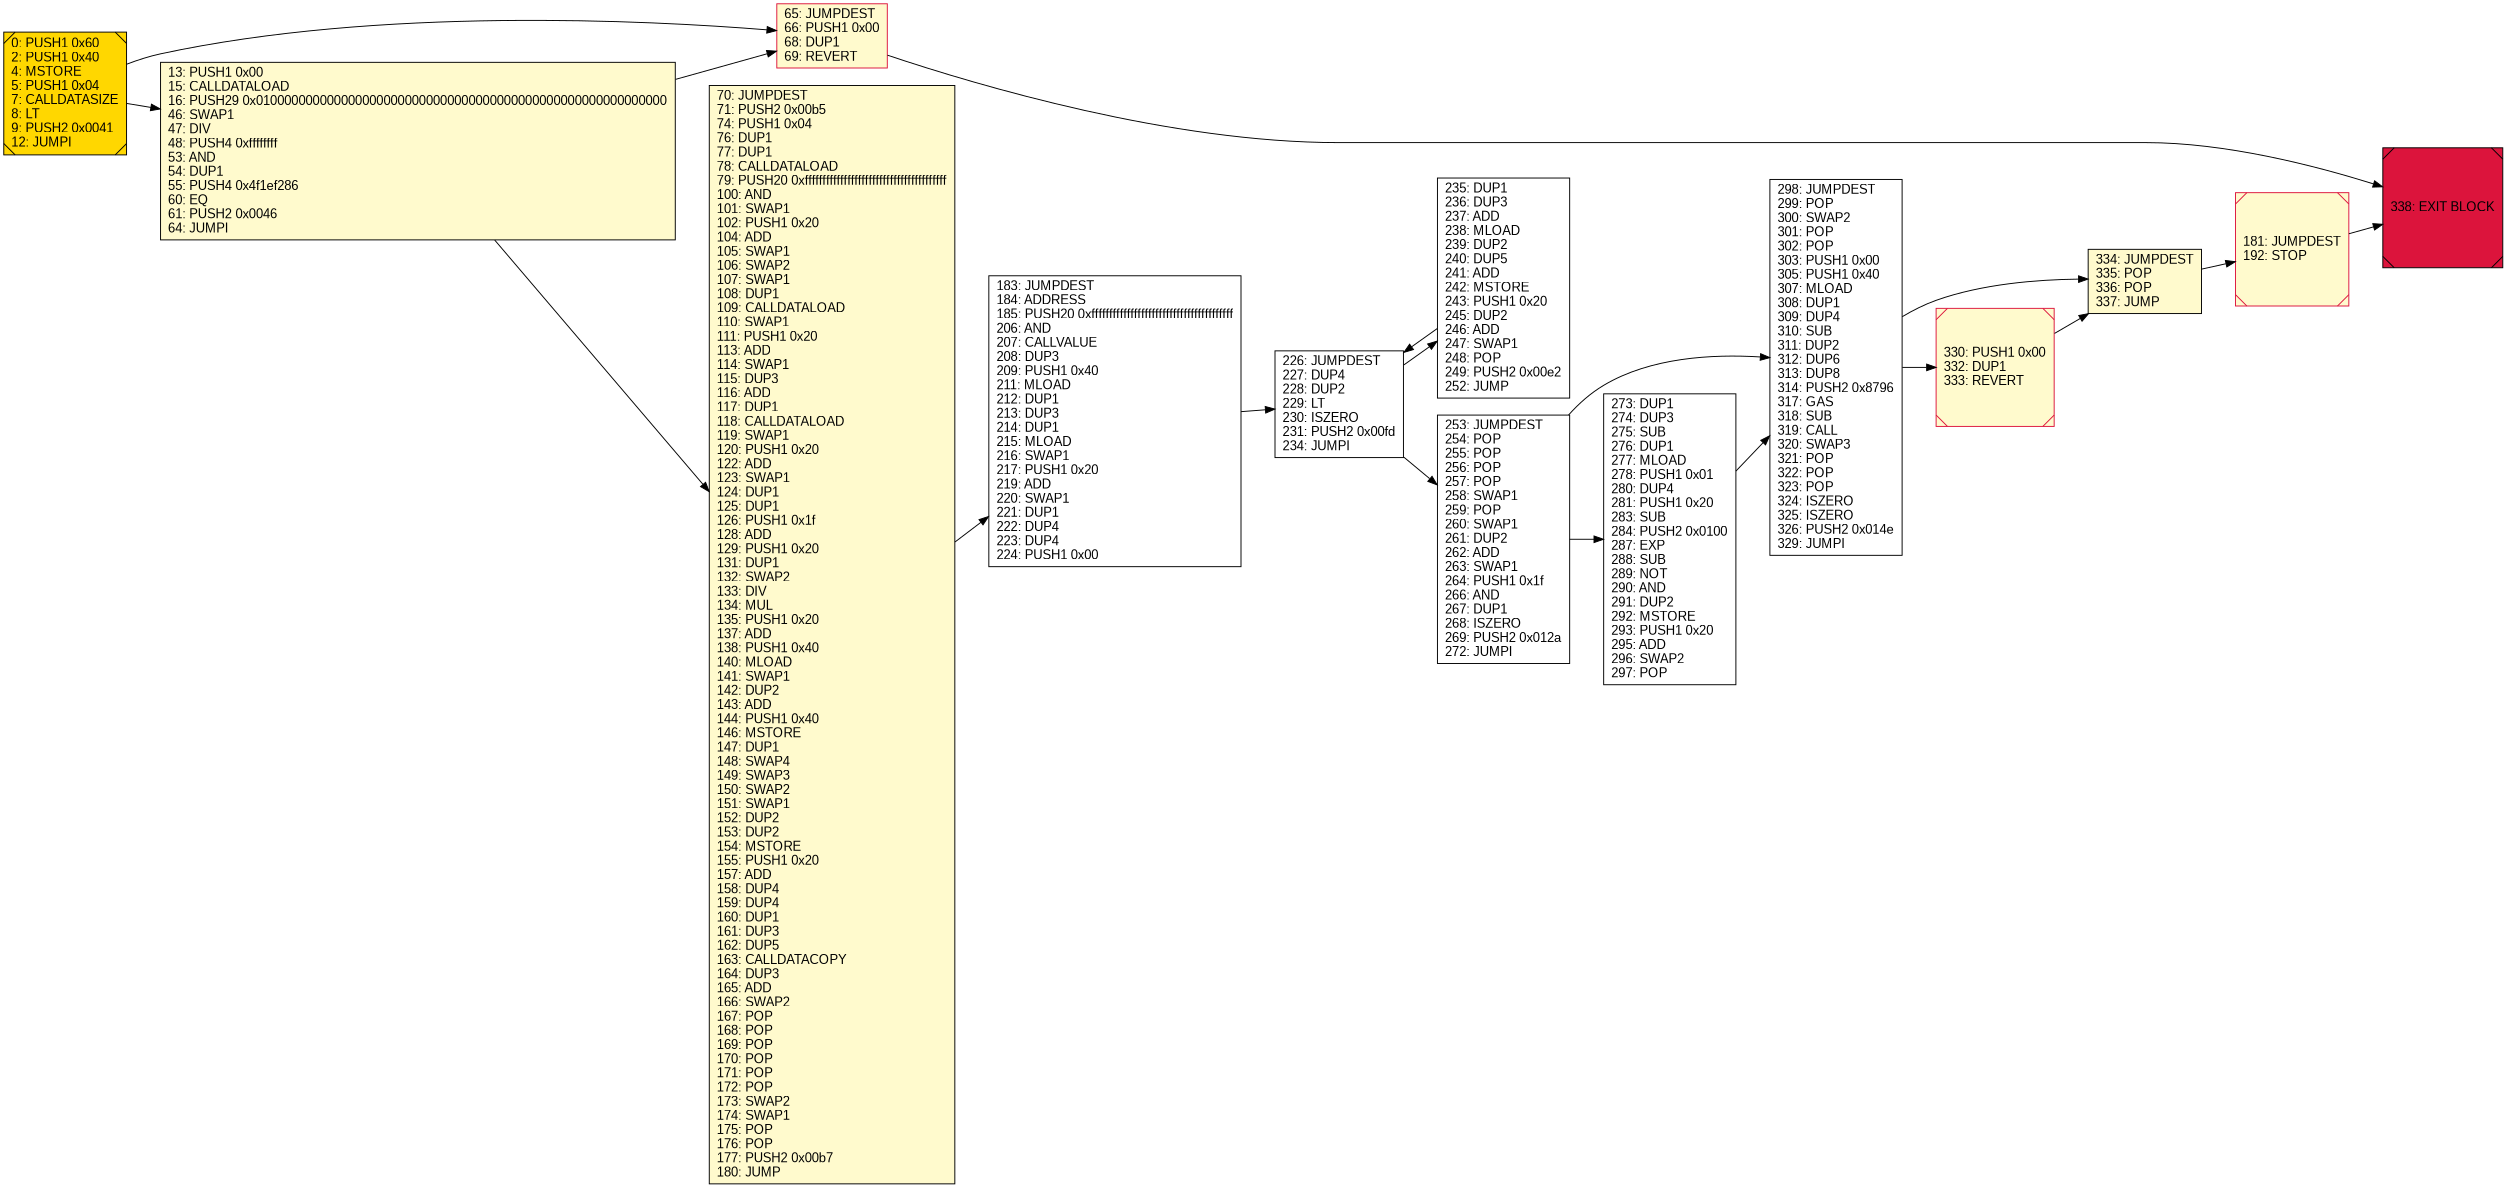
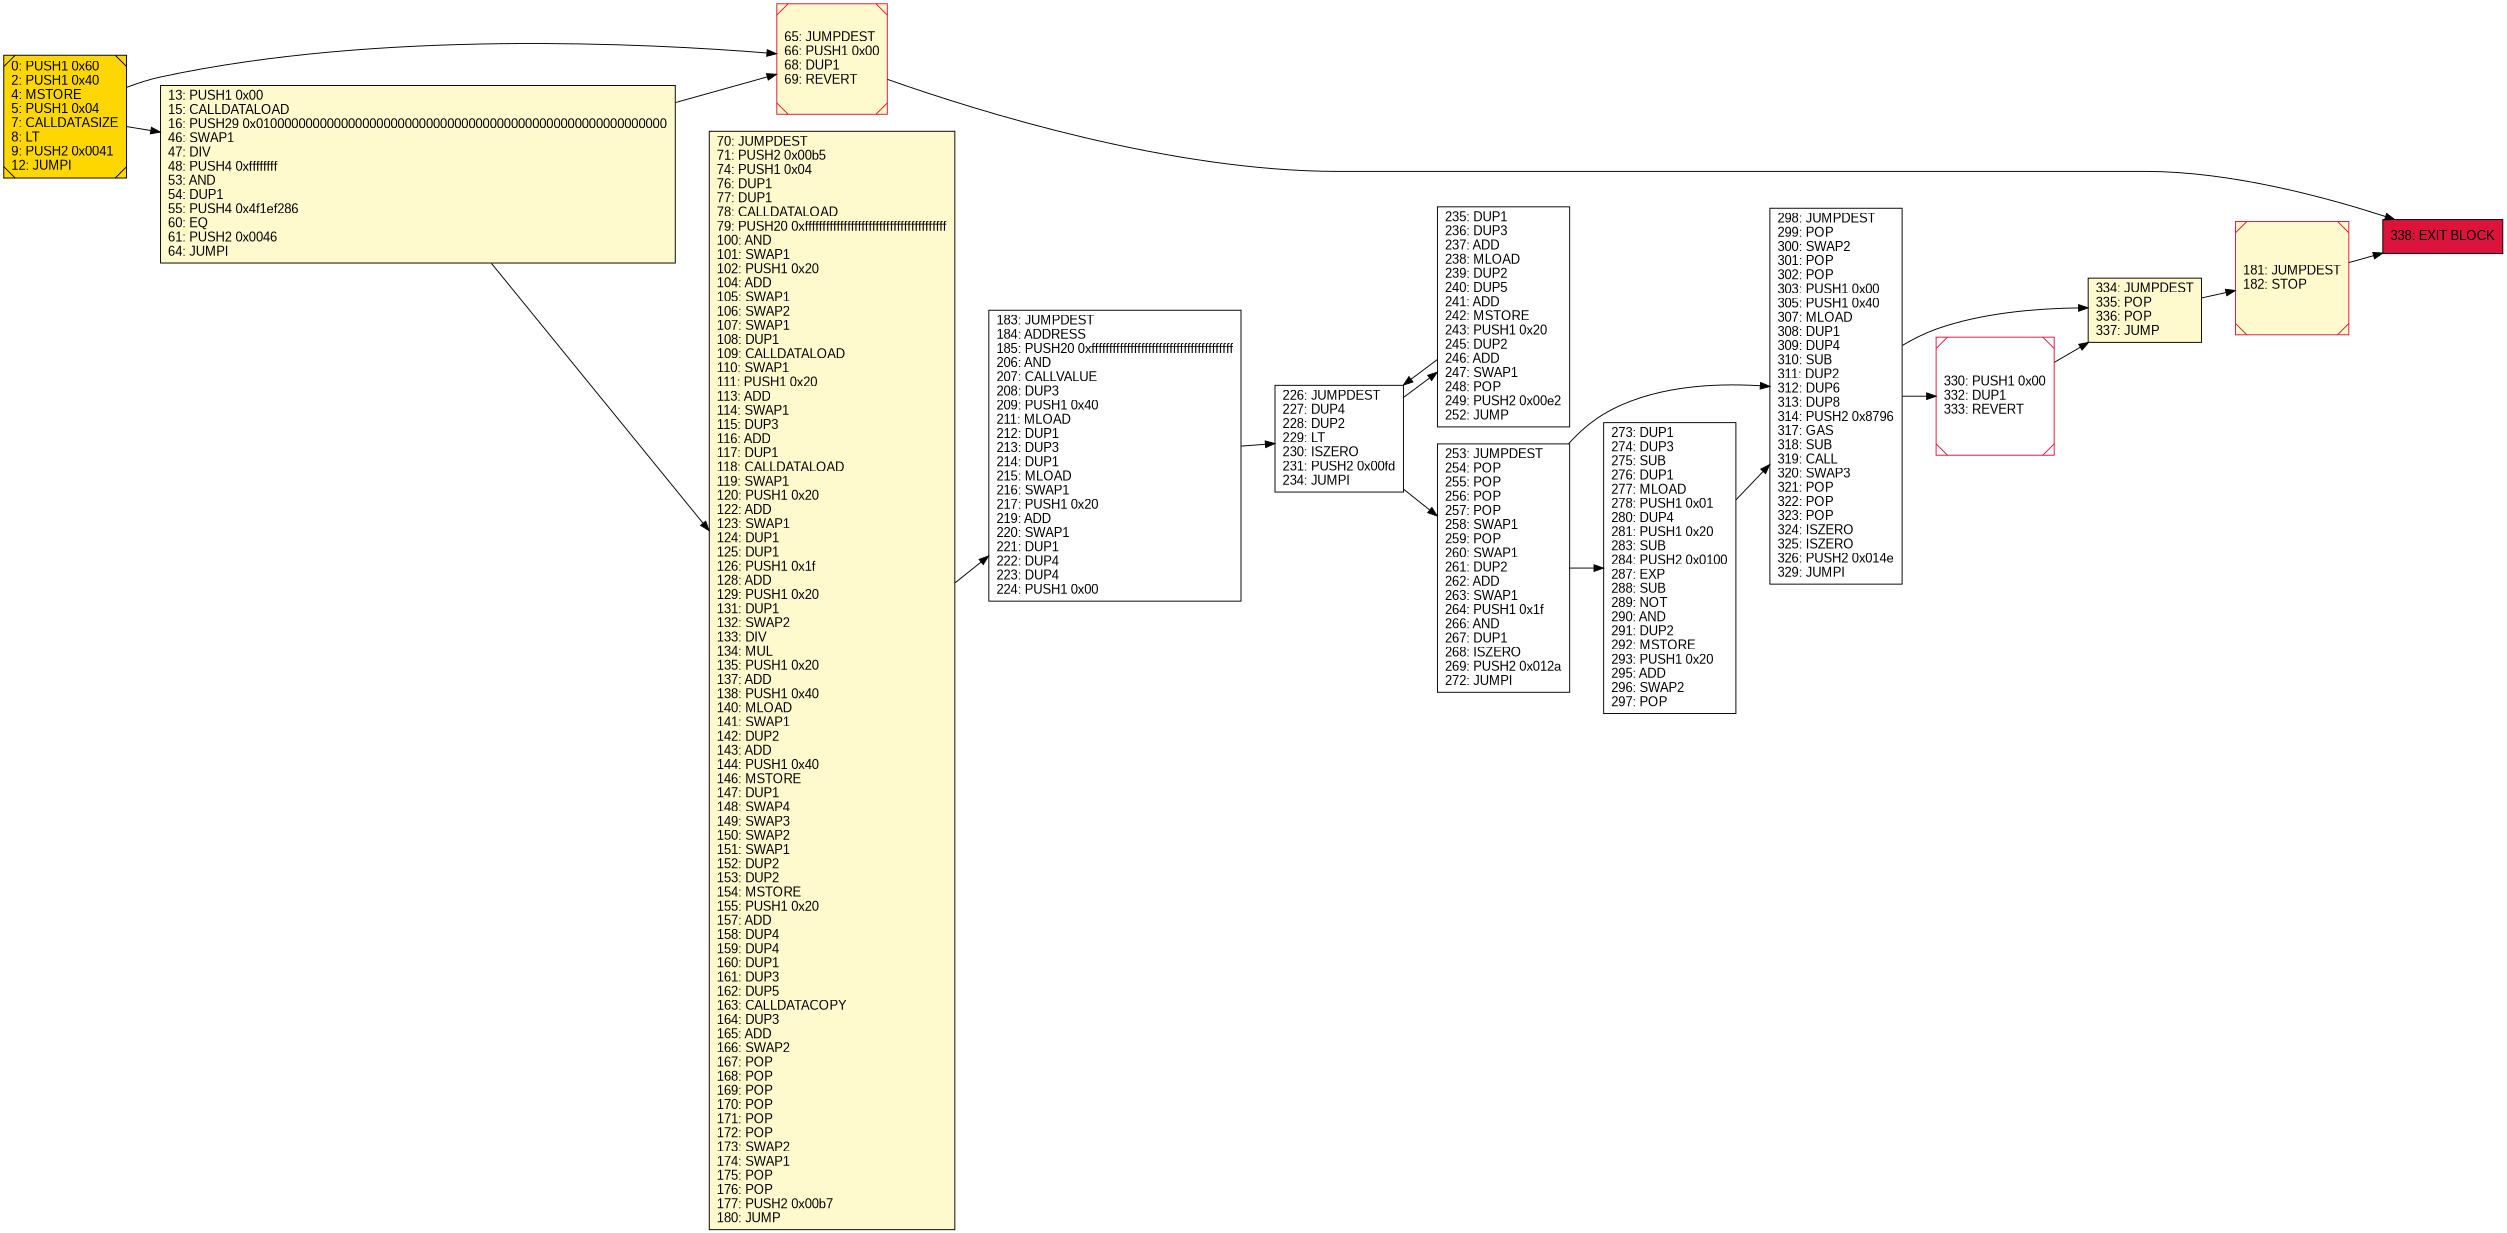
(832, 36) -> (832, 59)
(2443, 208) -> (2443, 237)
(2292, 249) -> (2292, 278)
(1995, 367) -> (1995, 396)
